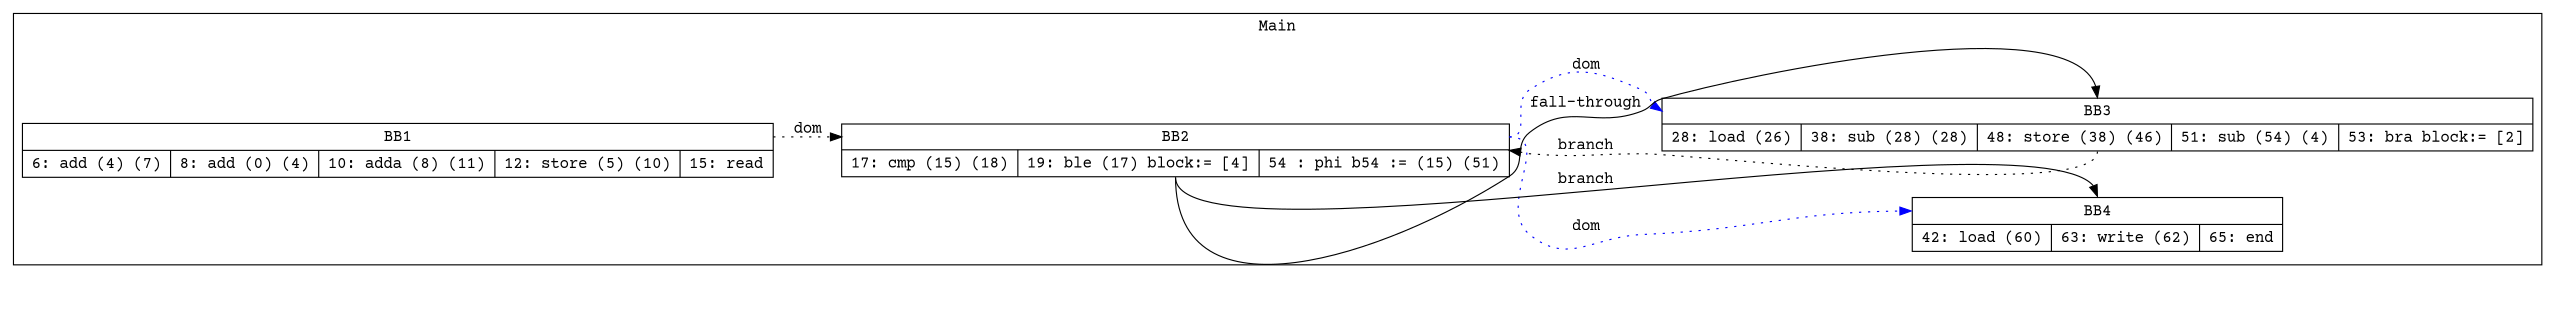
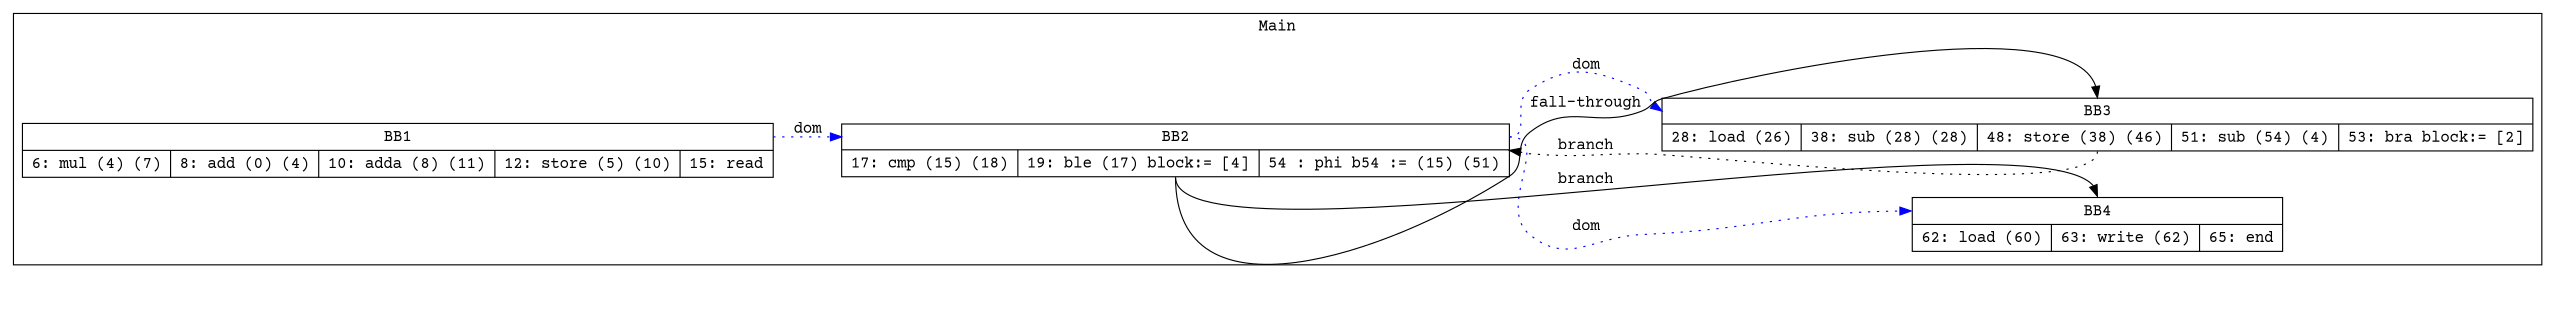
(802, 137) -> (802, 137)
(97, 163) -> (97, 163)
(1982, 237) -> (1982, 237)
